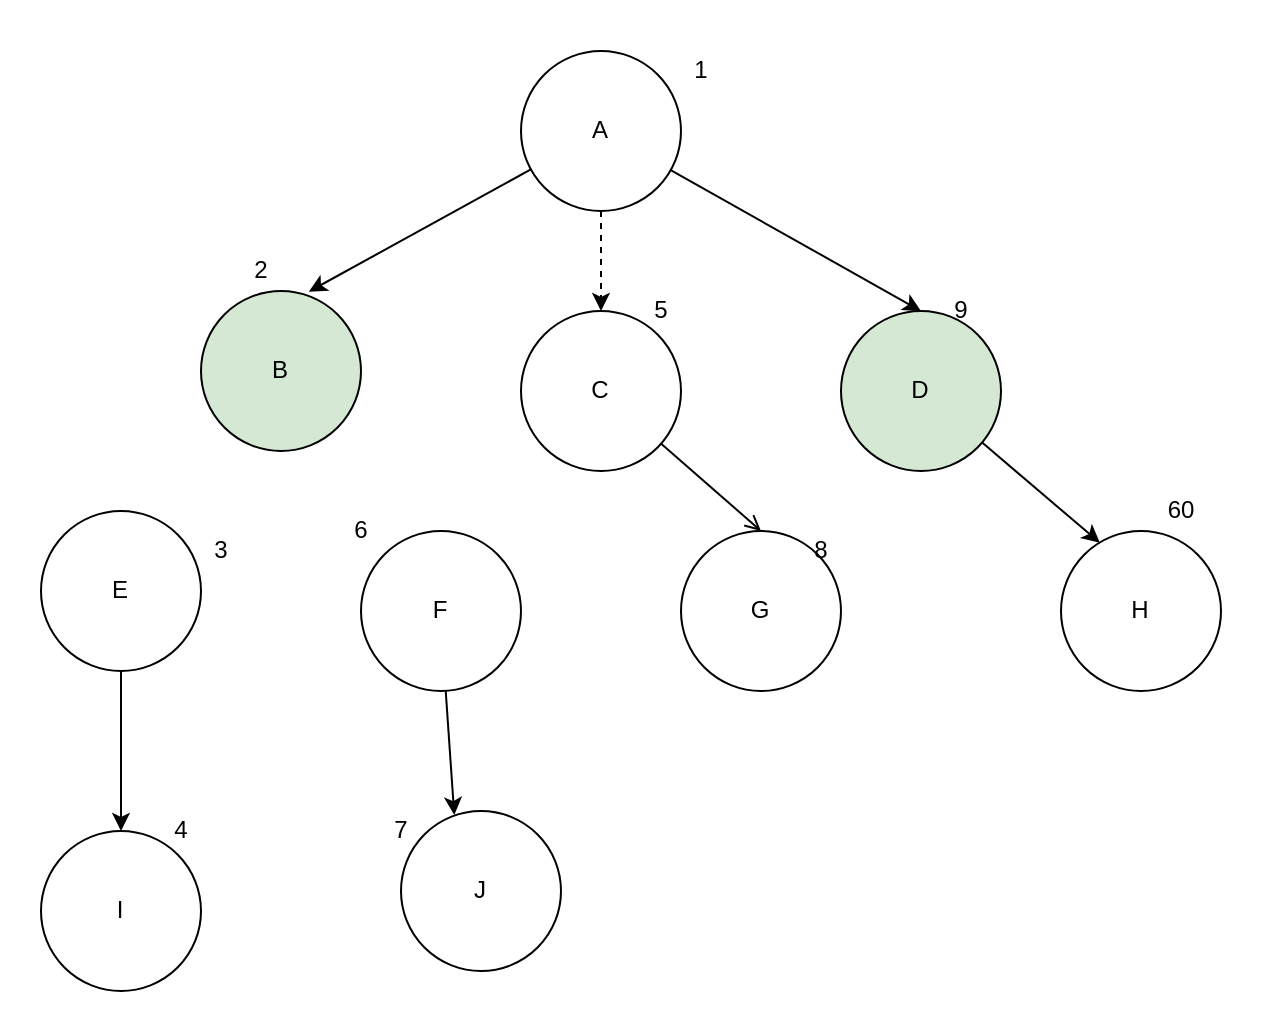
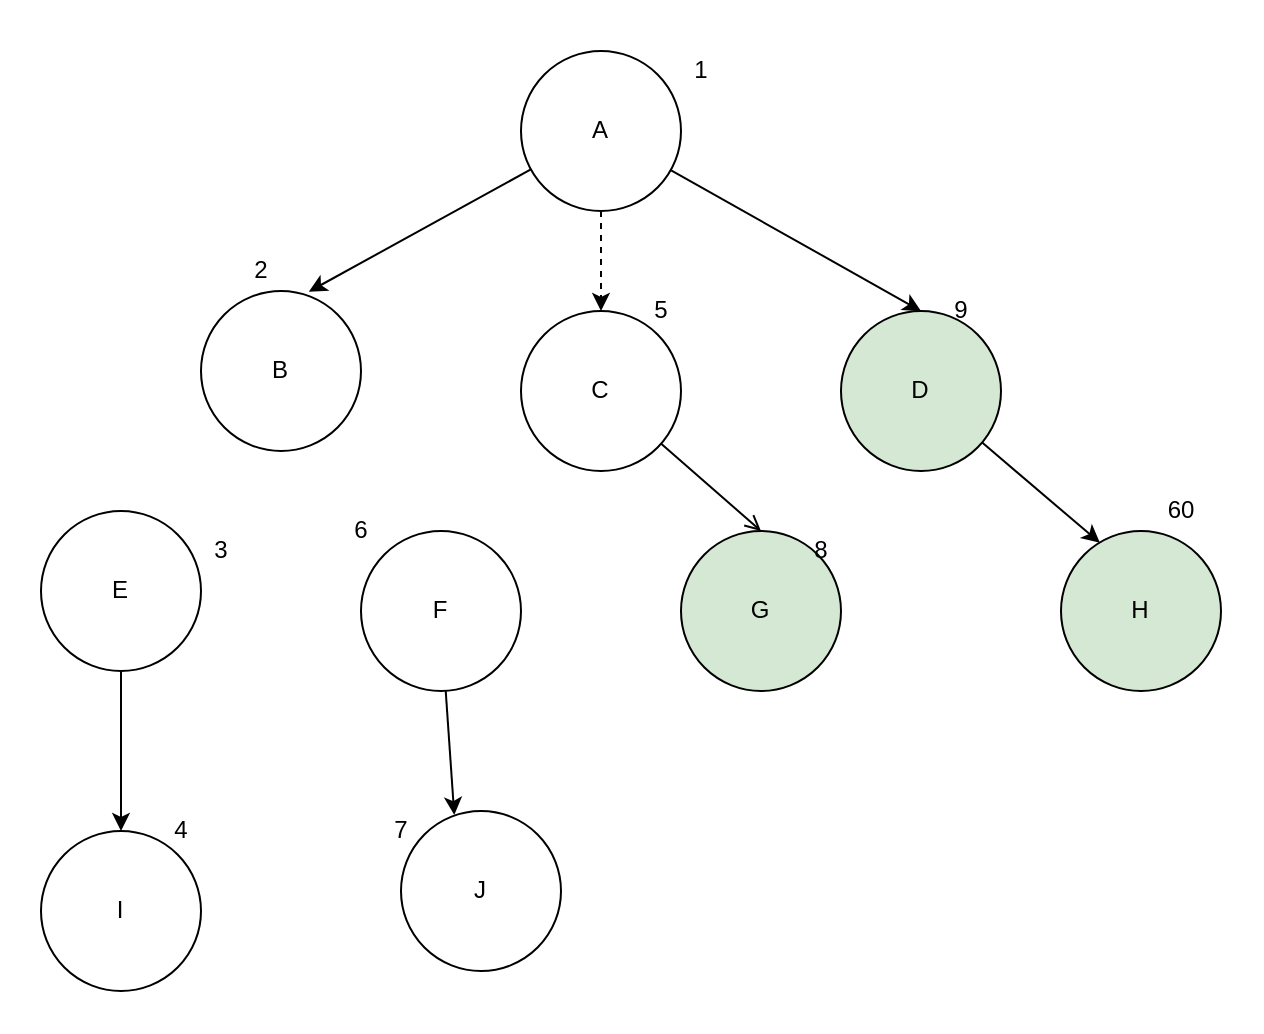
(281, 371) -> (281, 371)
(761, 611) -> (761, 611)
(1141, 611) -> (1141, 611)
